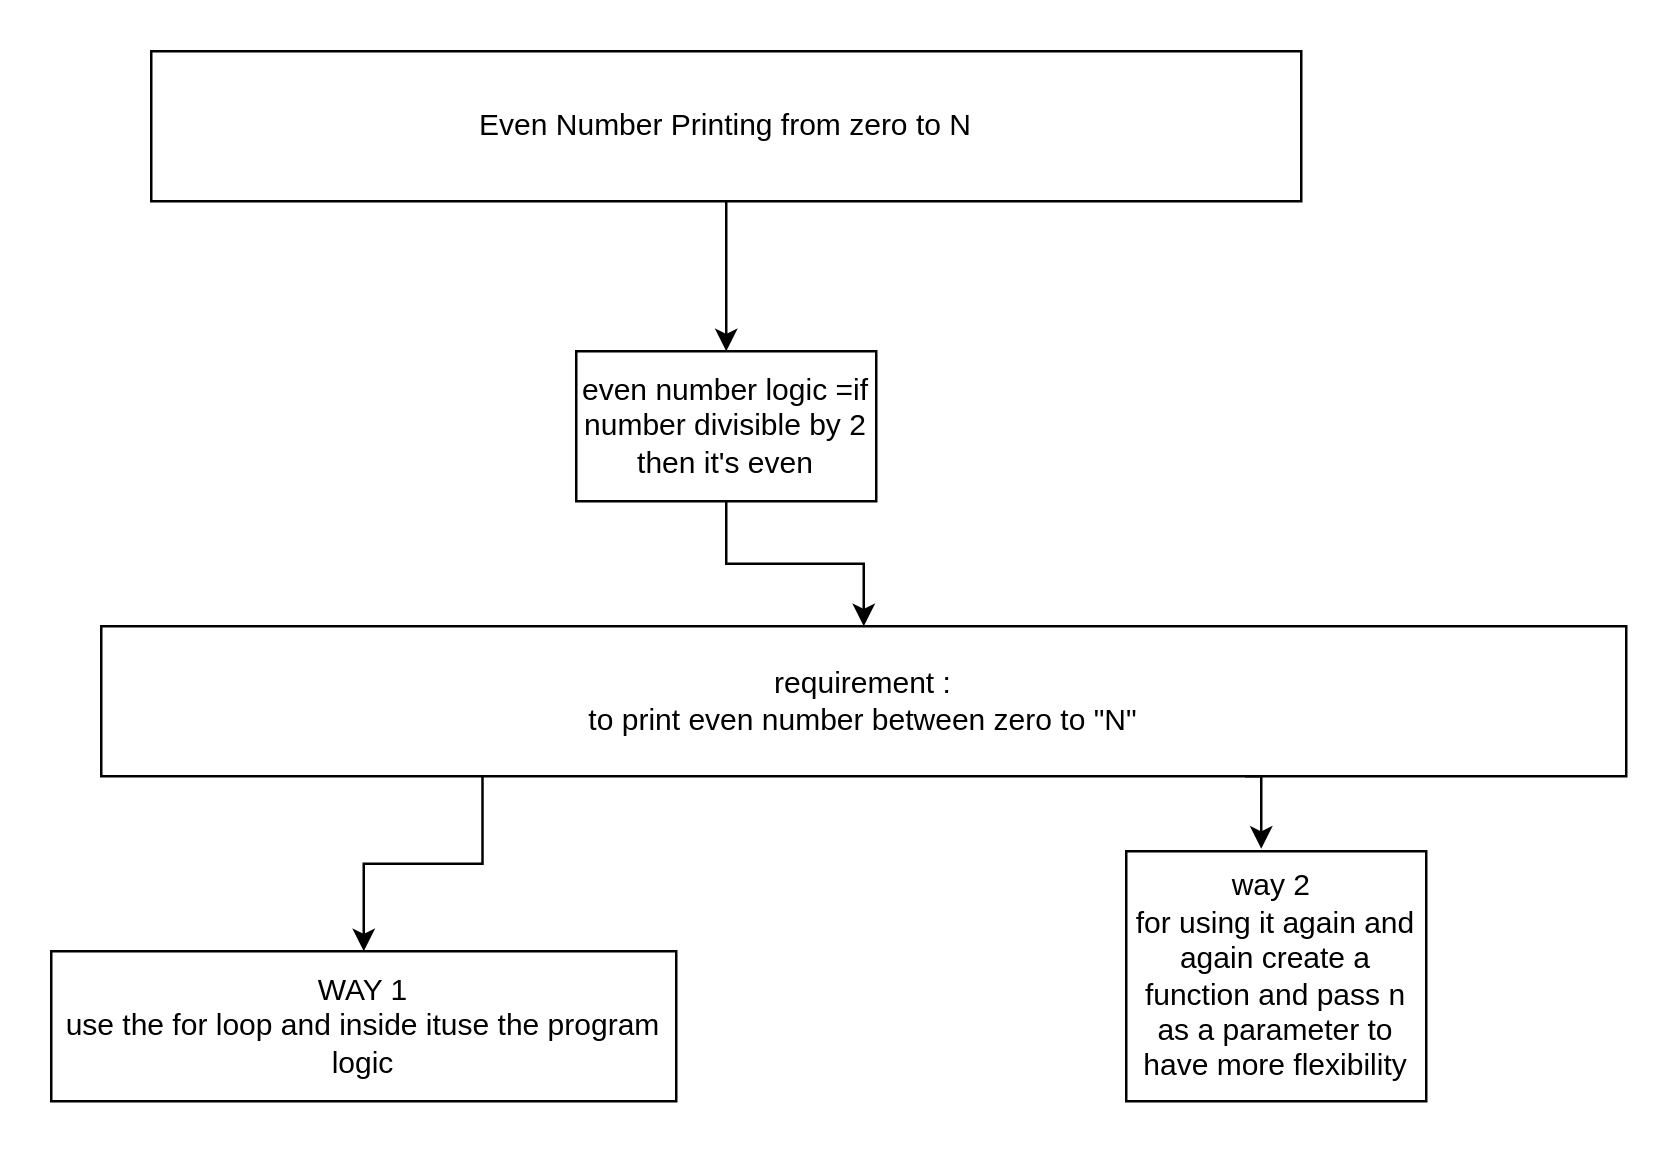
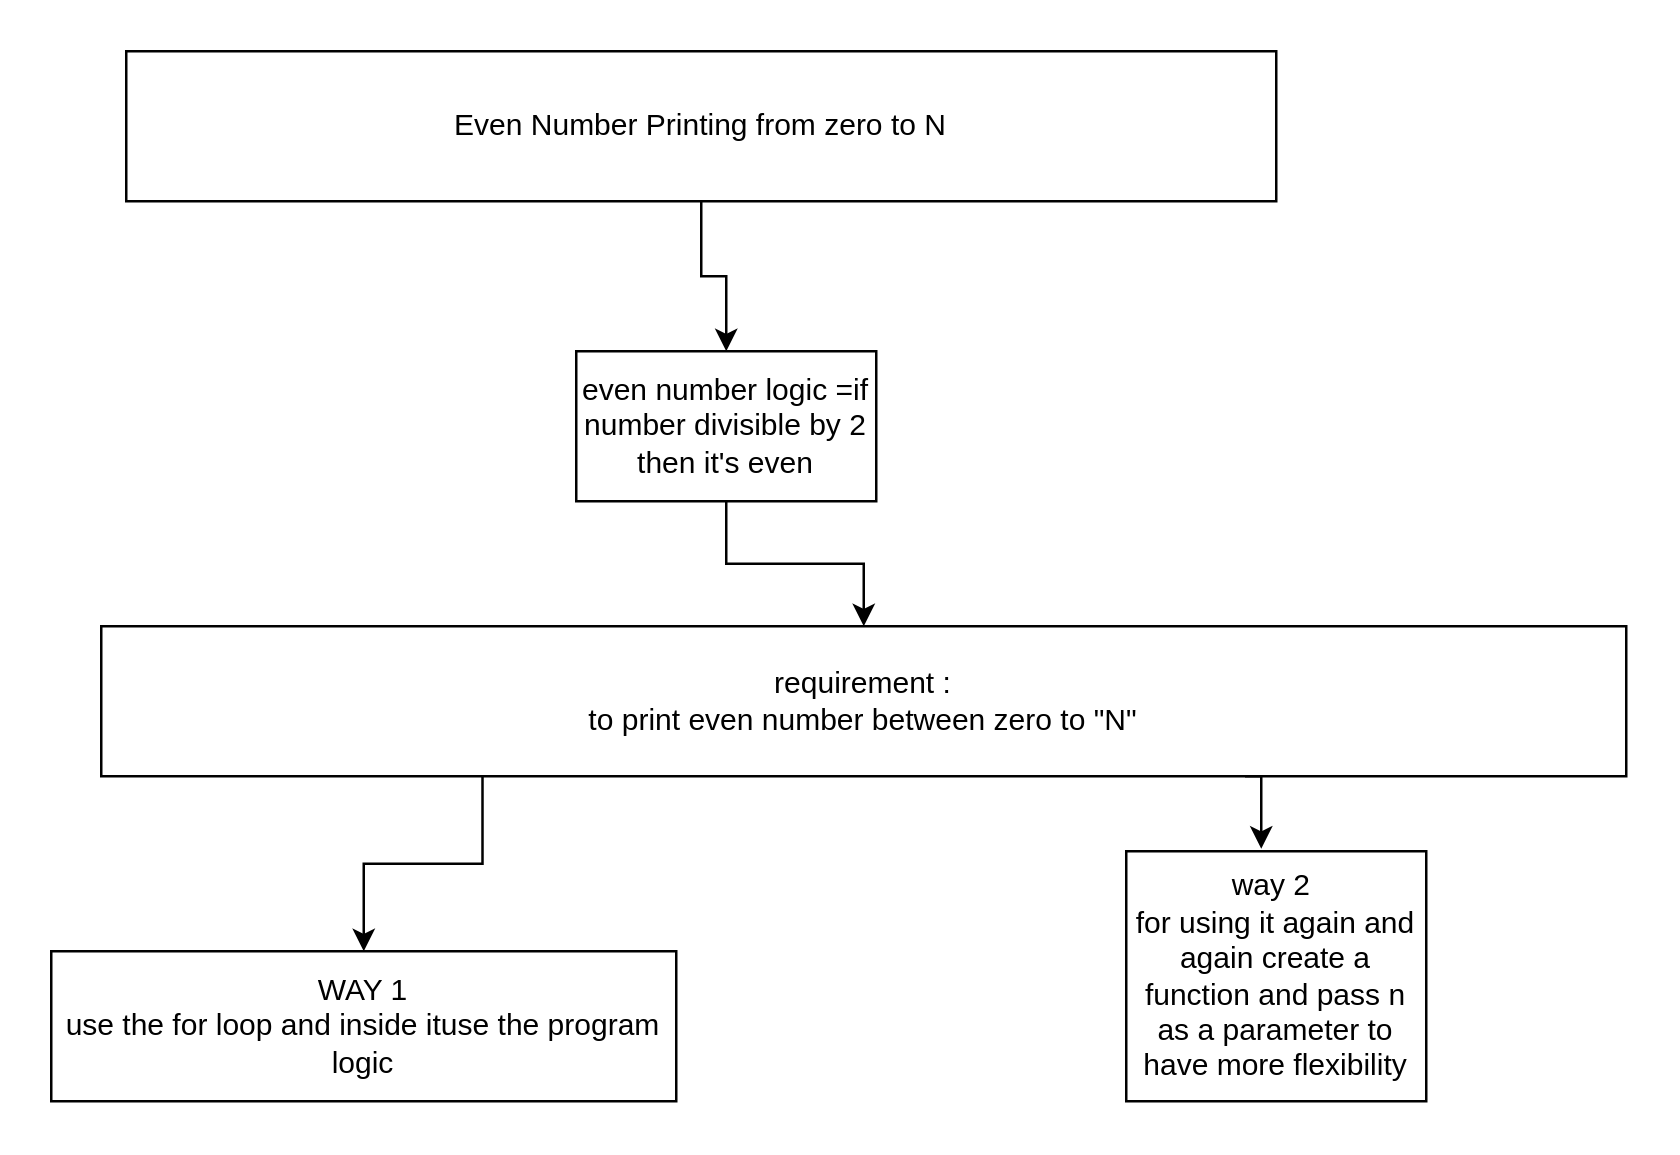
(726, 126) -> (701, 126)
